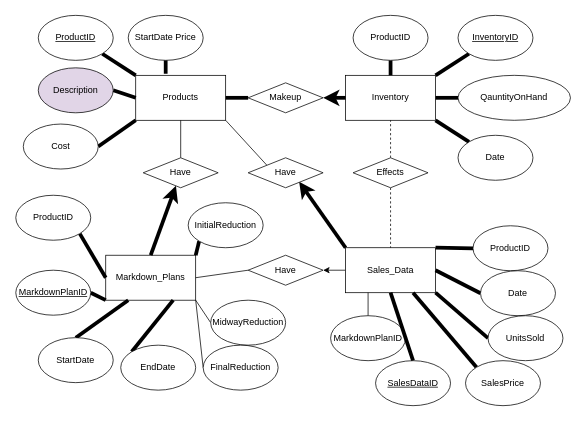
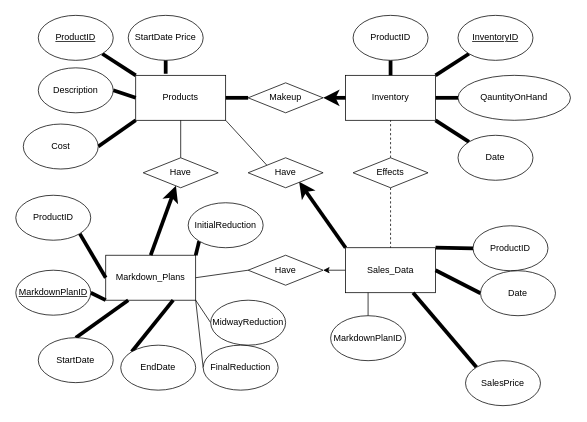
(75, 90) -> (75, 90)
(462, 316) -> none
(402, 327) -> none
(525, 338) -> none
(413, 383) -> none
